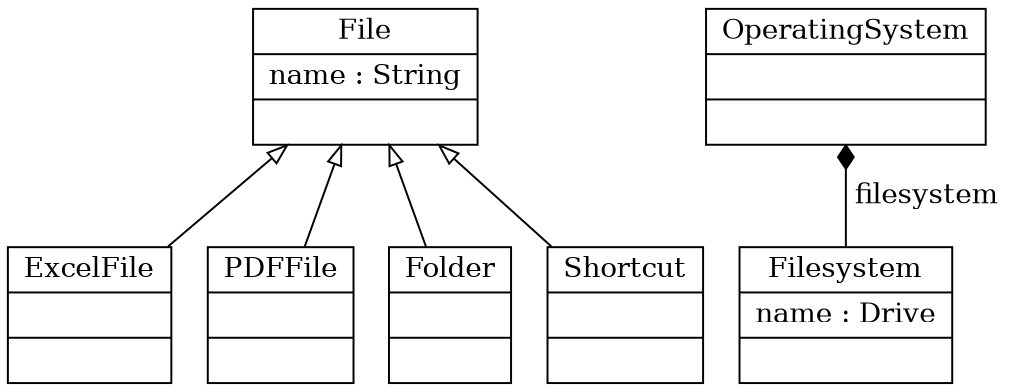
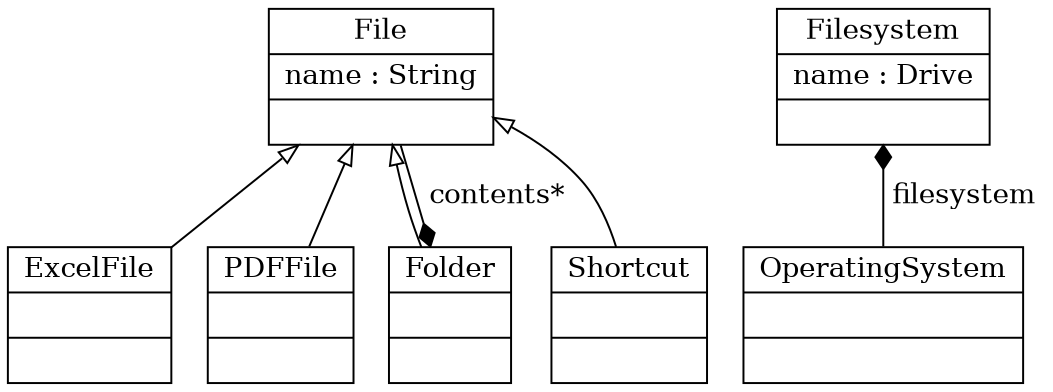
none -> (412, 184)
(846, 208) -> (883, 208)
